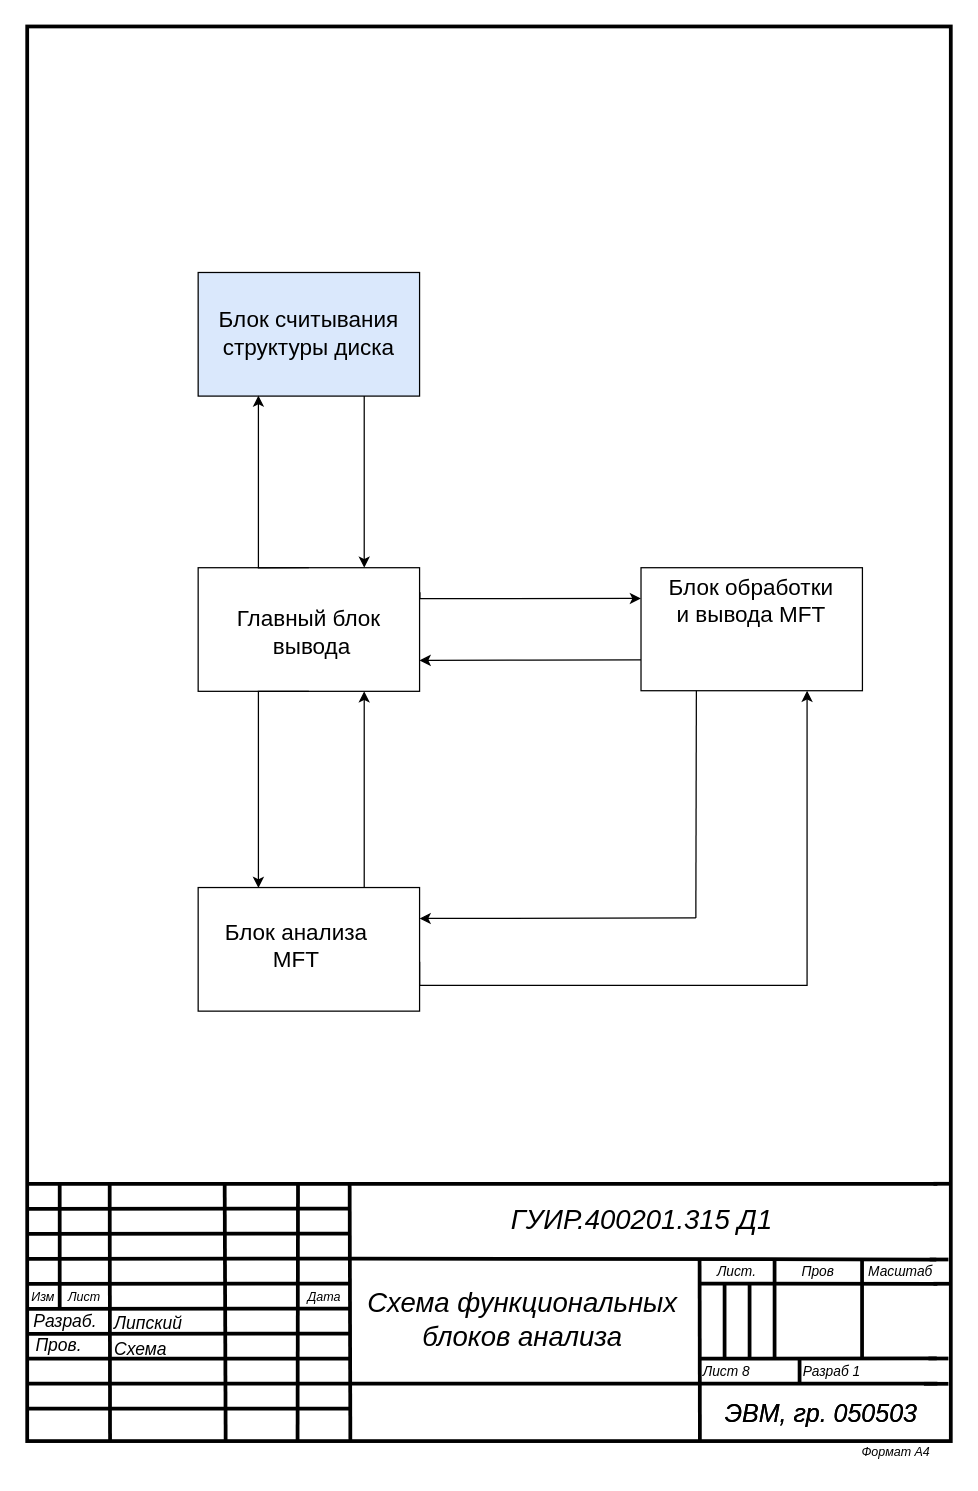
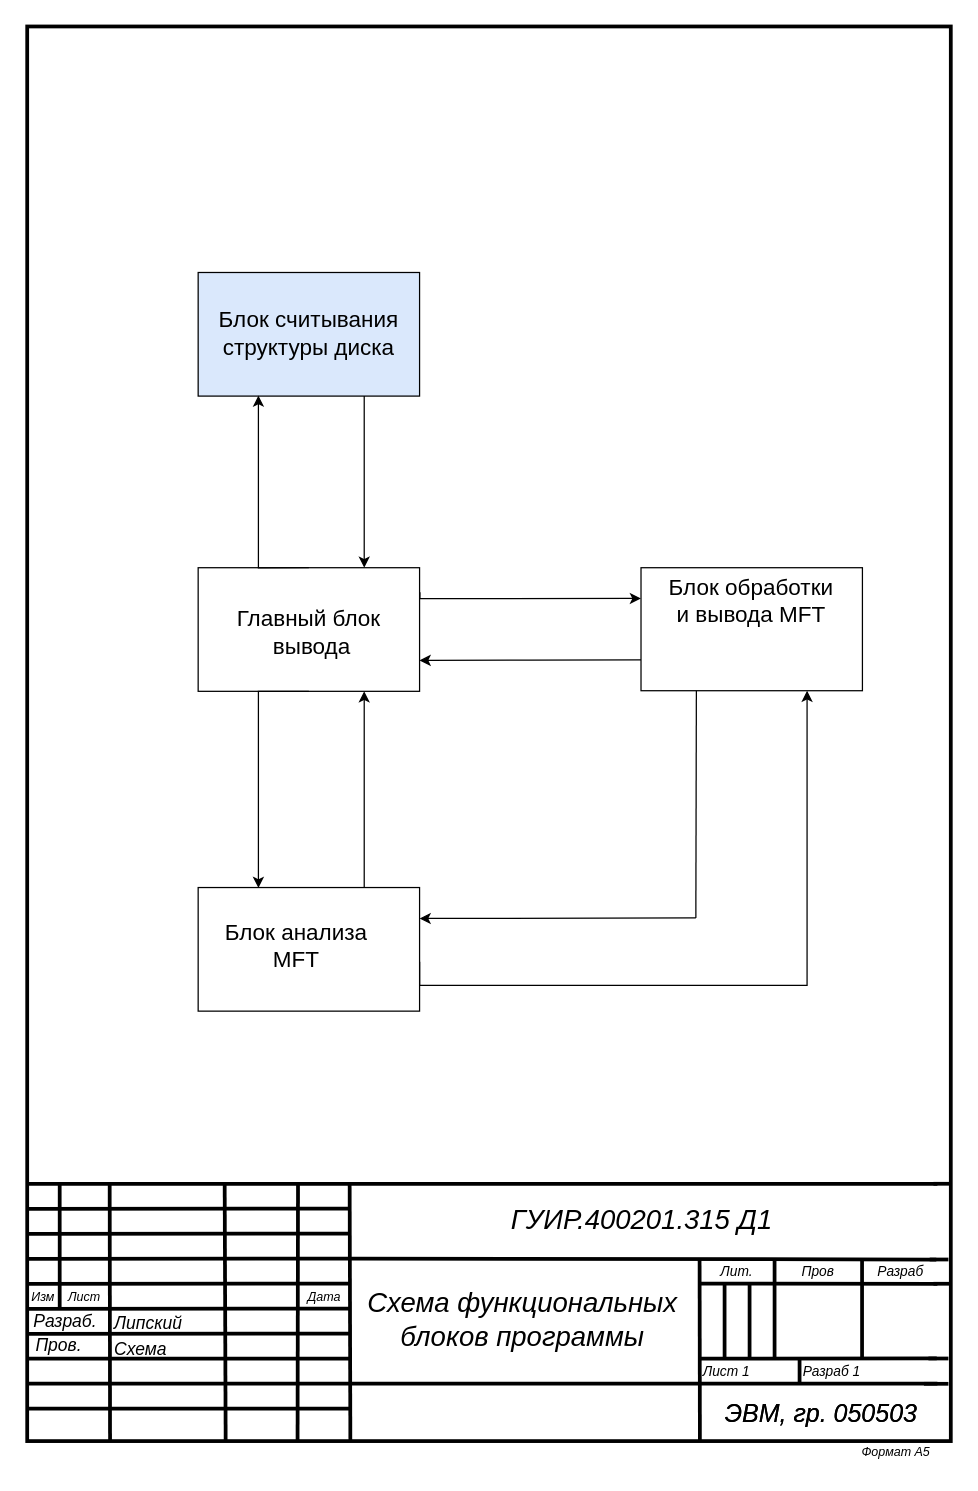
(737, 1272) -> (737, 1272)
(901, 1272) -> (901, 1272)
(523, 1321) -> (523, 1321)
(726, 1372) -> (726, 1372)
(883, 1452) -> (883, 1452)
